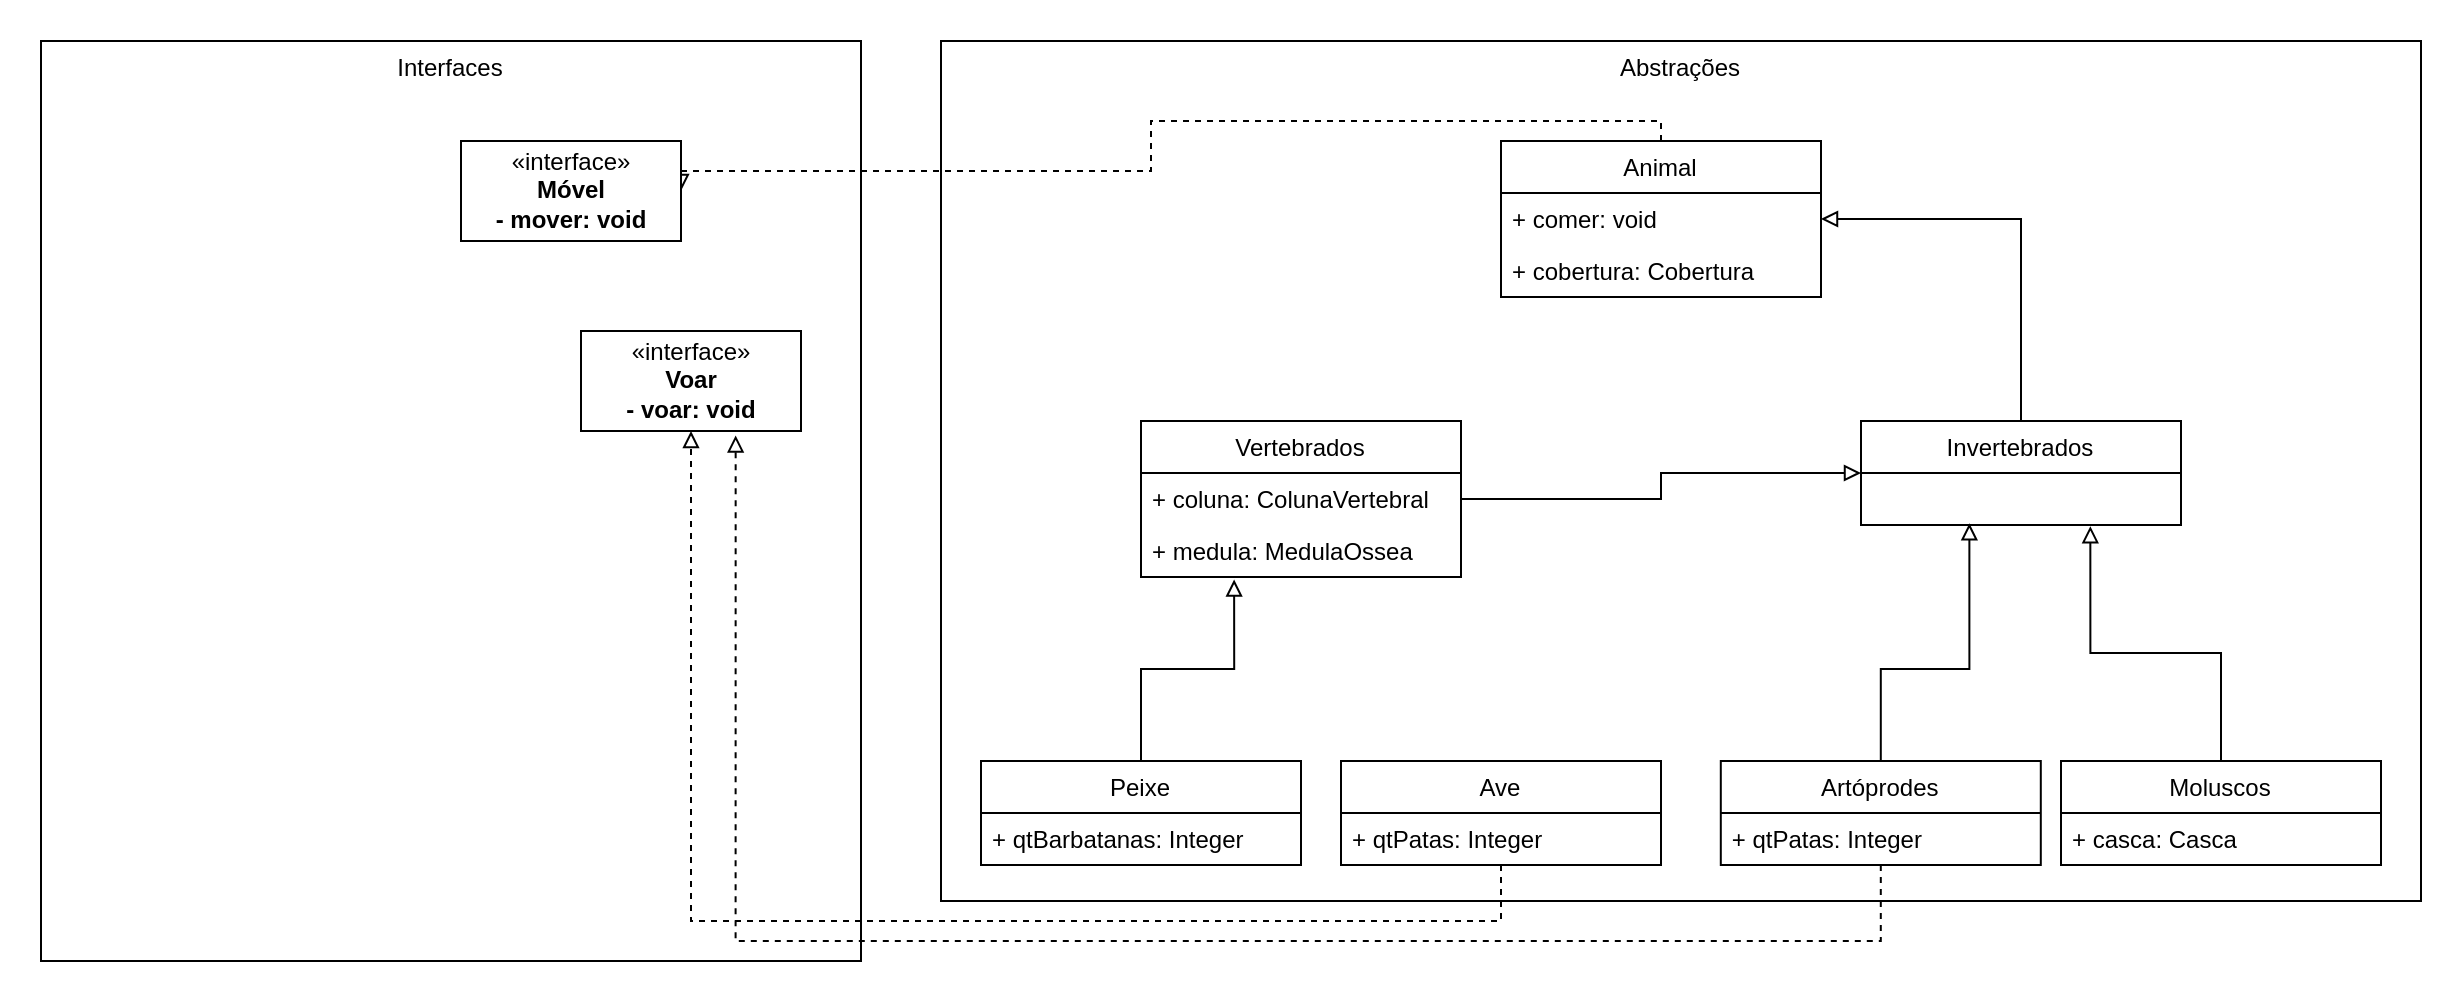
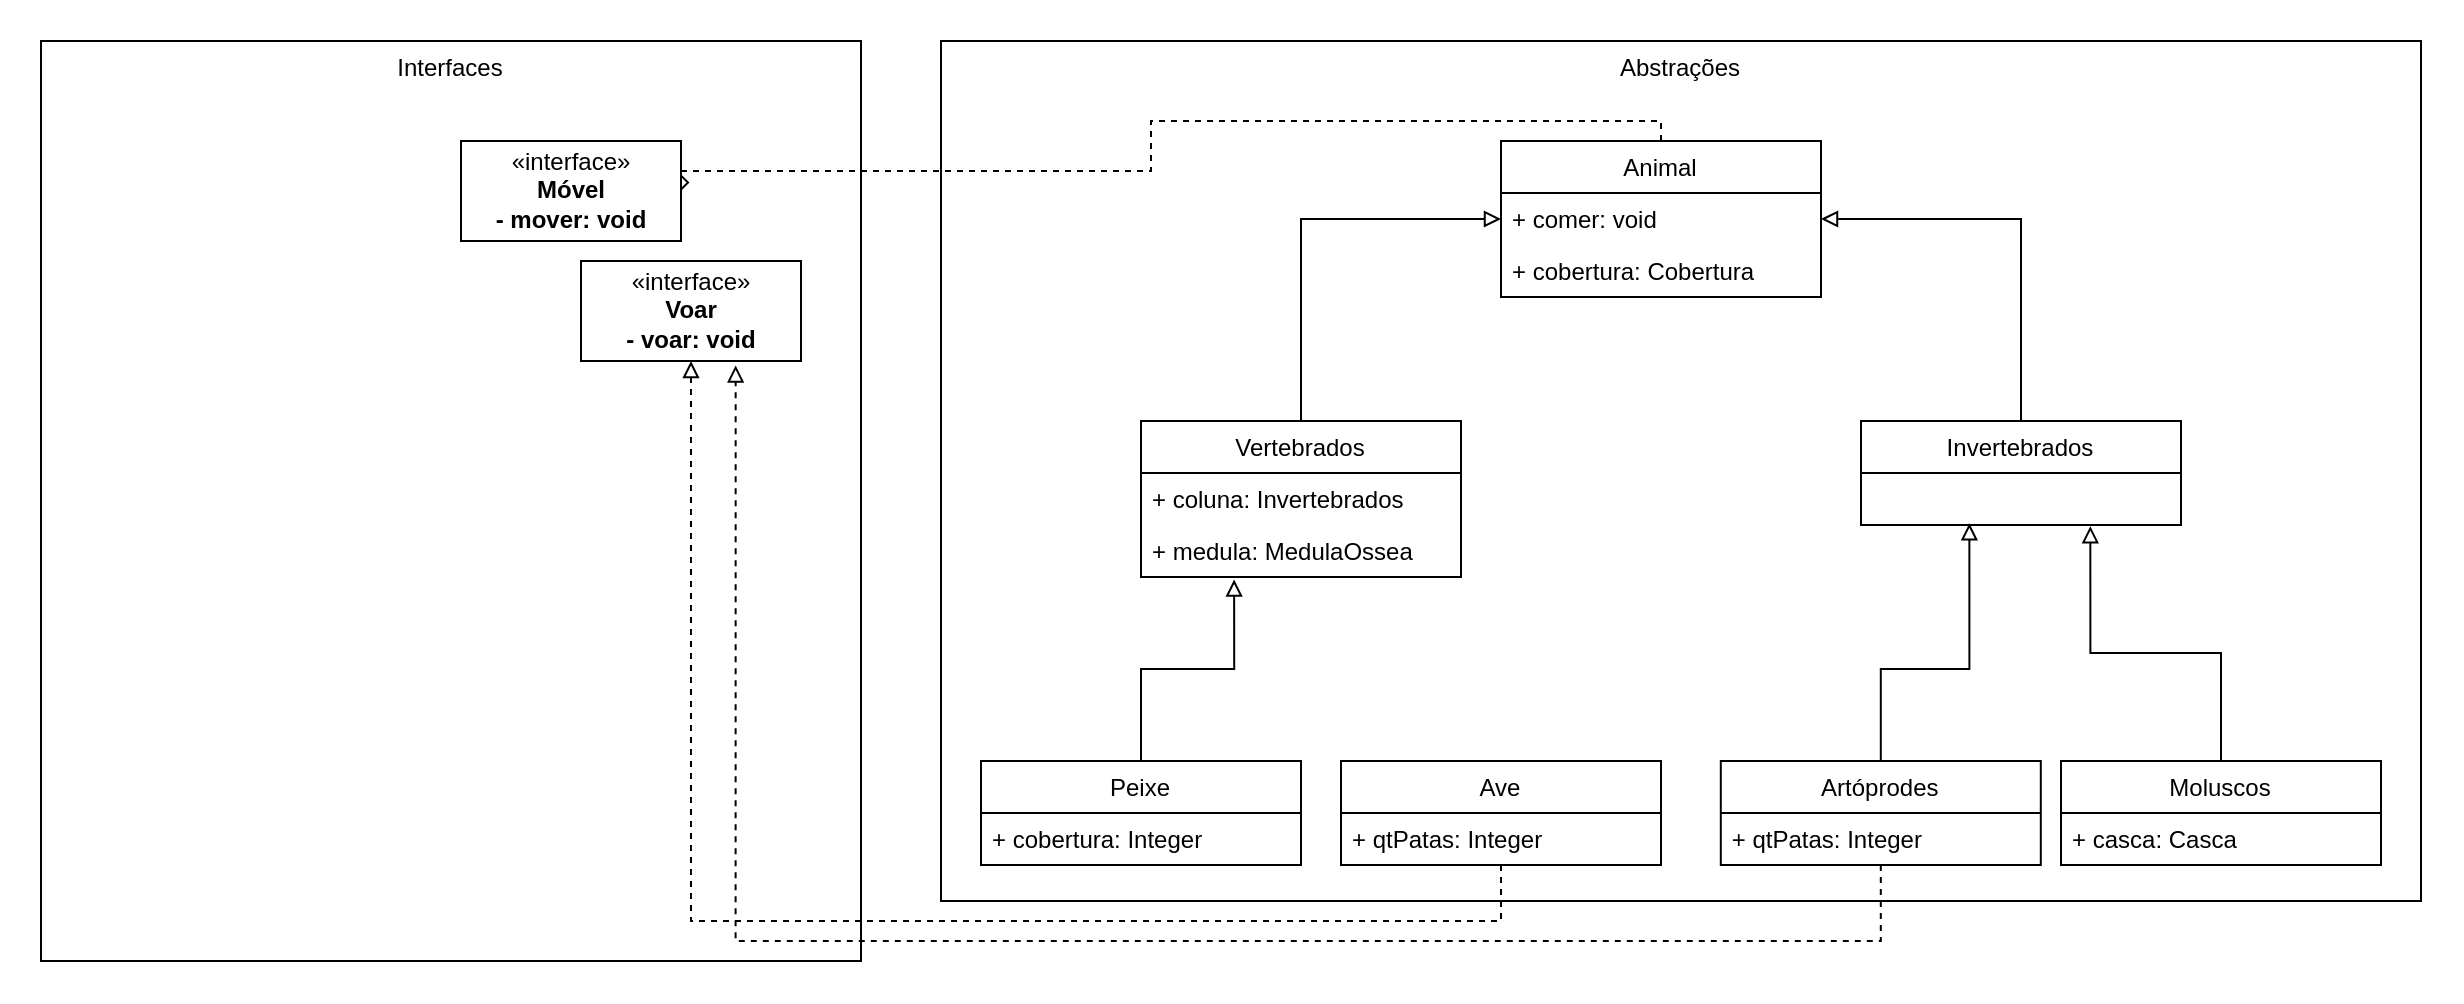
(681, 174) -> (681, 173)
(691, 381) -> (691, 311)
(1661, 495) -> (1301, 227)
(1301, 500) -> (1294, 500)
(1137, 840) -> (1117, 840)
